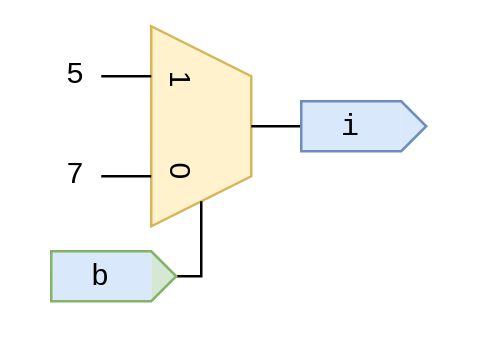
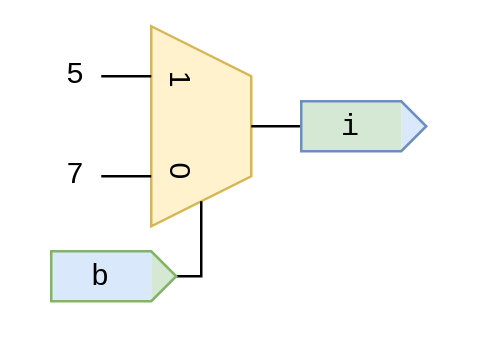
(351, 126) -> (351, 126)
